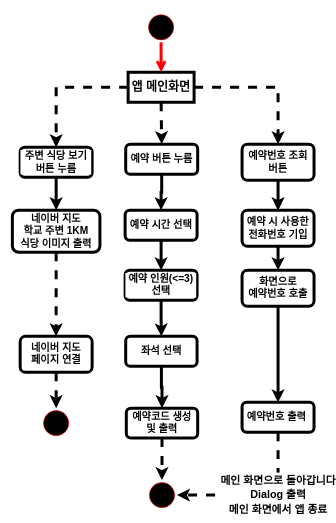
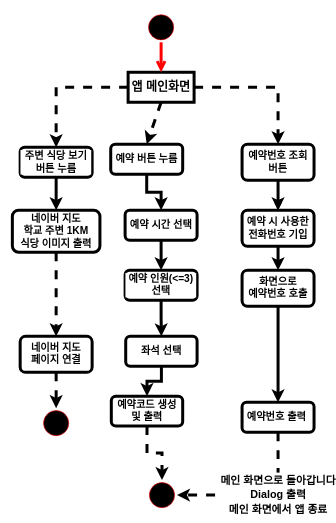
(162, 159) -> (147, 159)
(162, 423) -> (147, 411)
